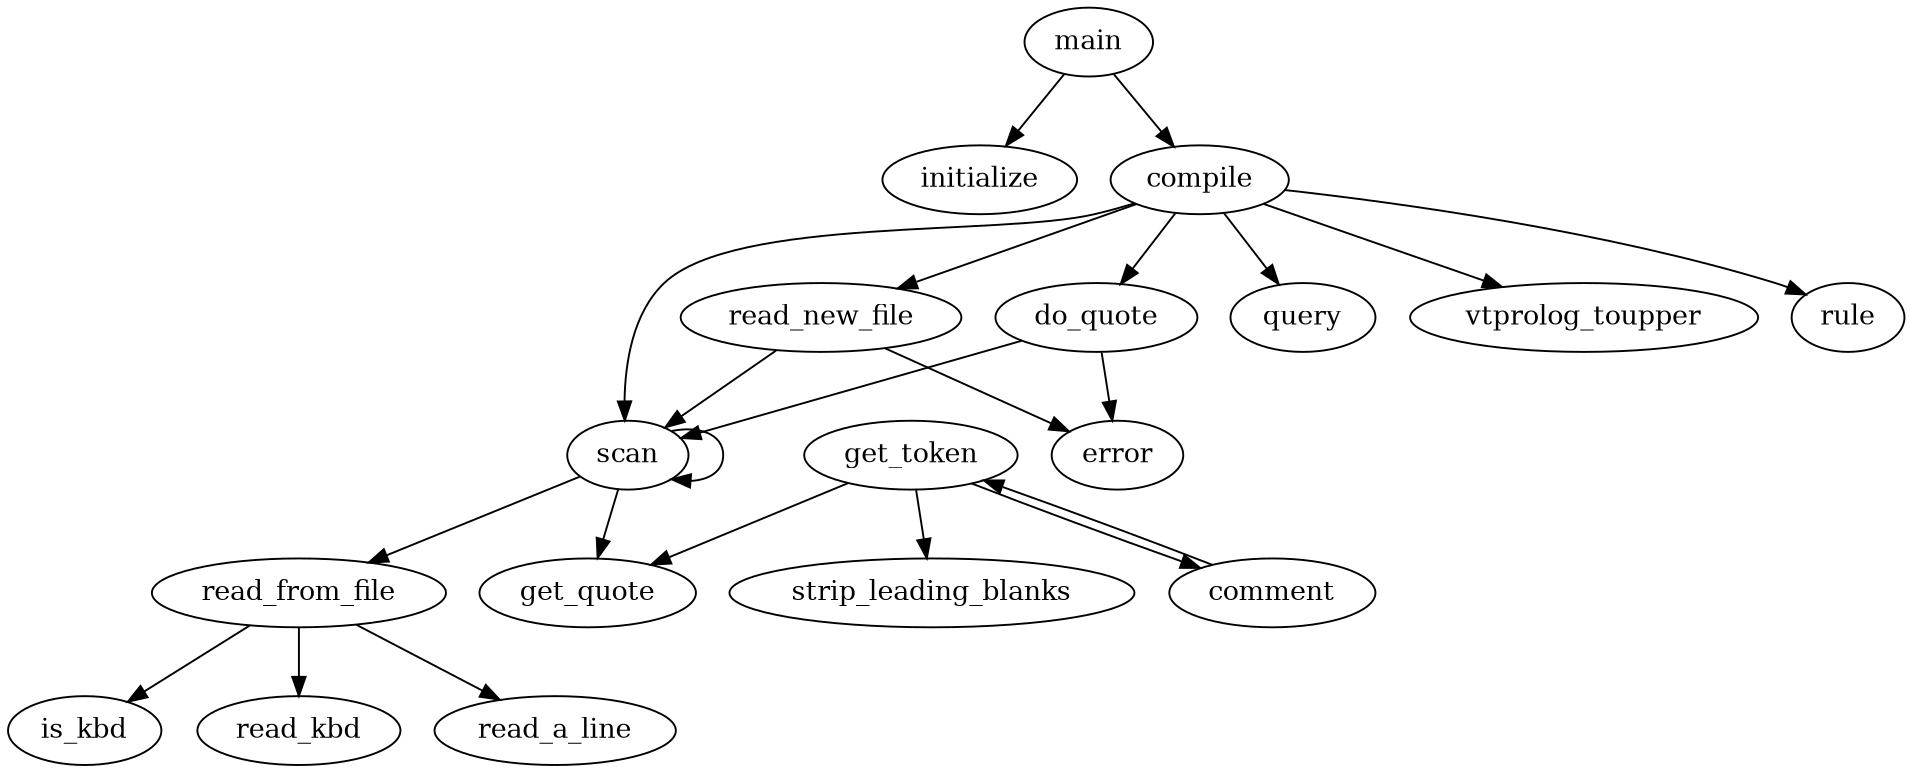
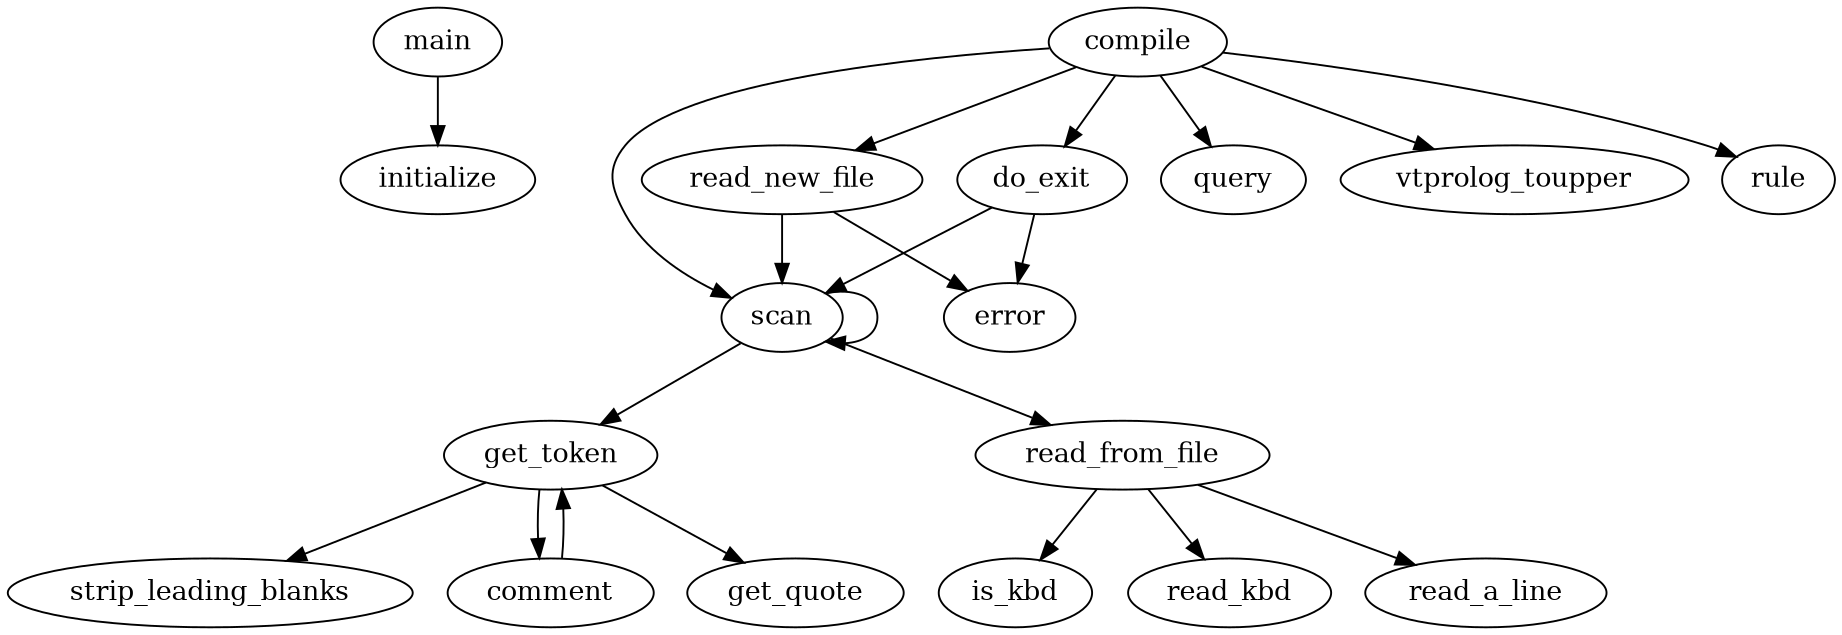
(1138, 103) -> none
(1096, 317) -> (1042, 180)
(611, 514) -> (679, 379)
